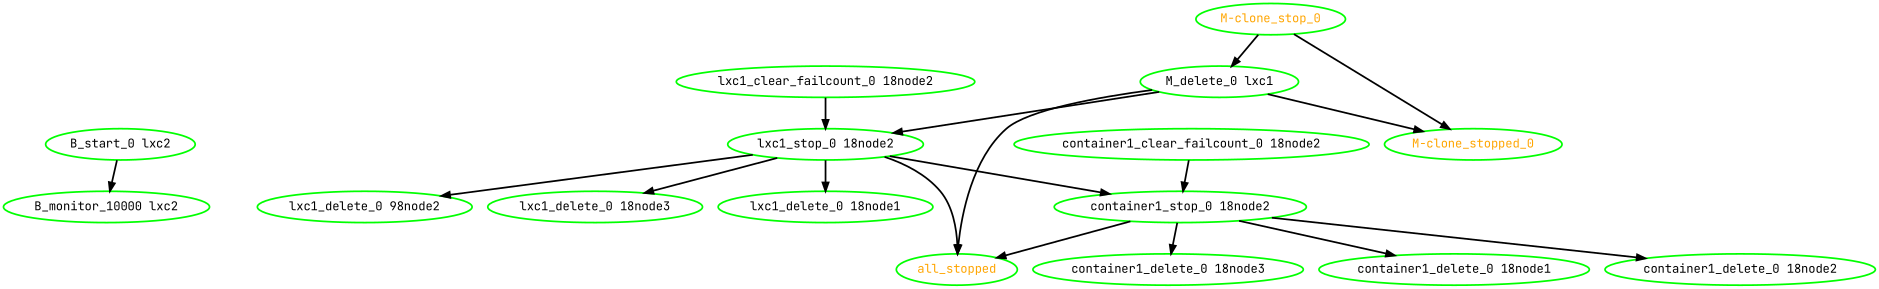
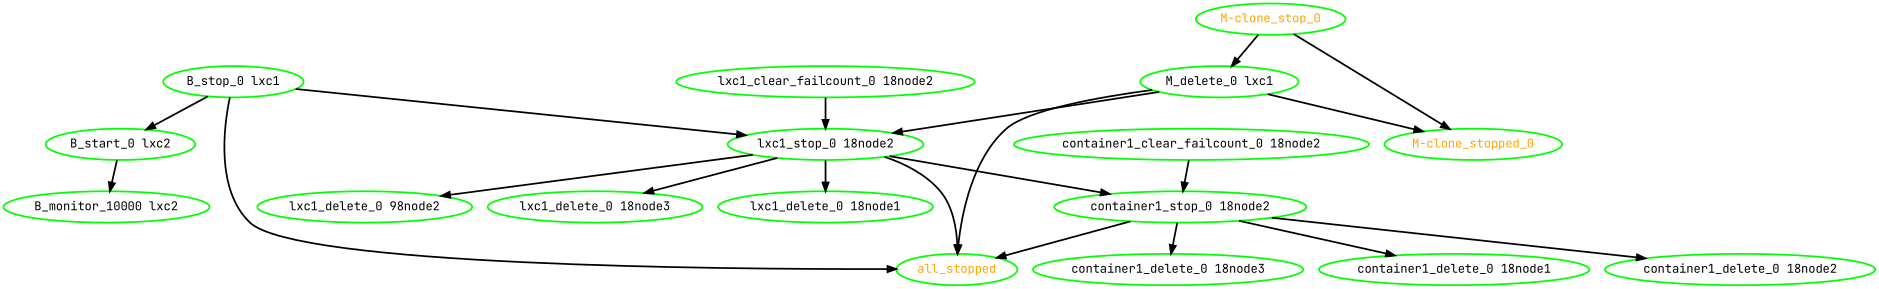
none -> (233, 82)
